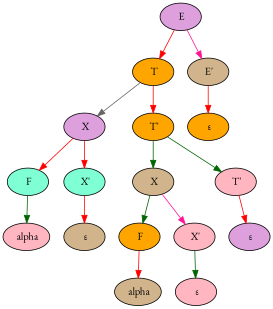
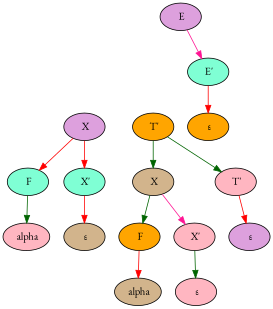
(153, 72) -> none
(208, 72) -> (208, 72)
